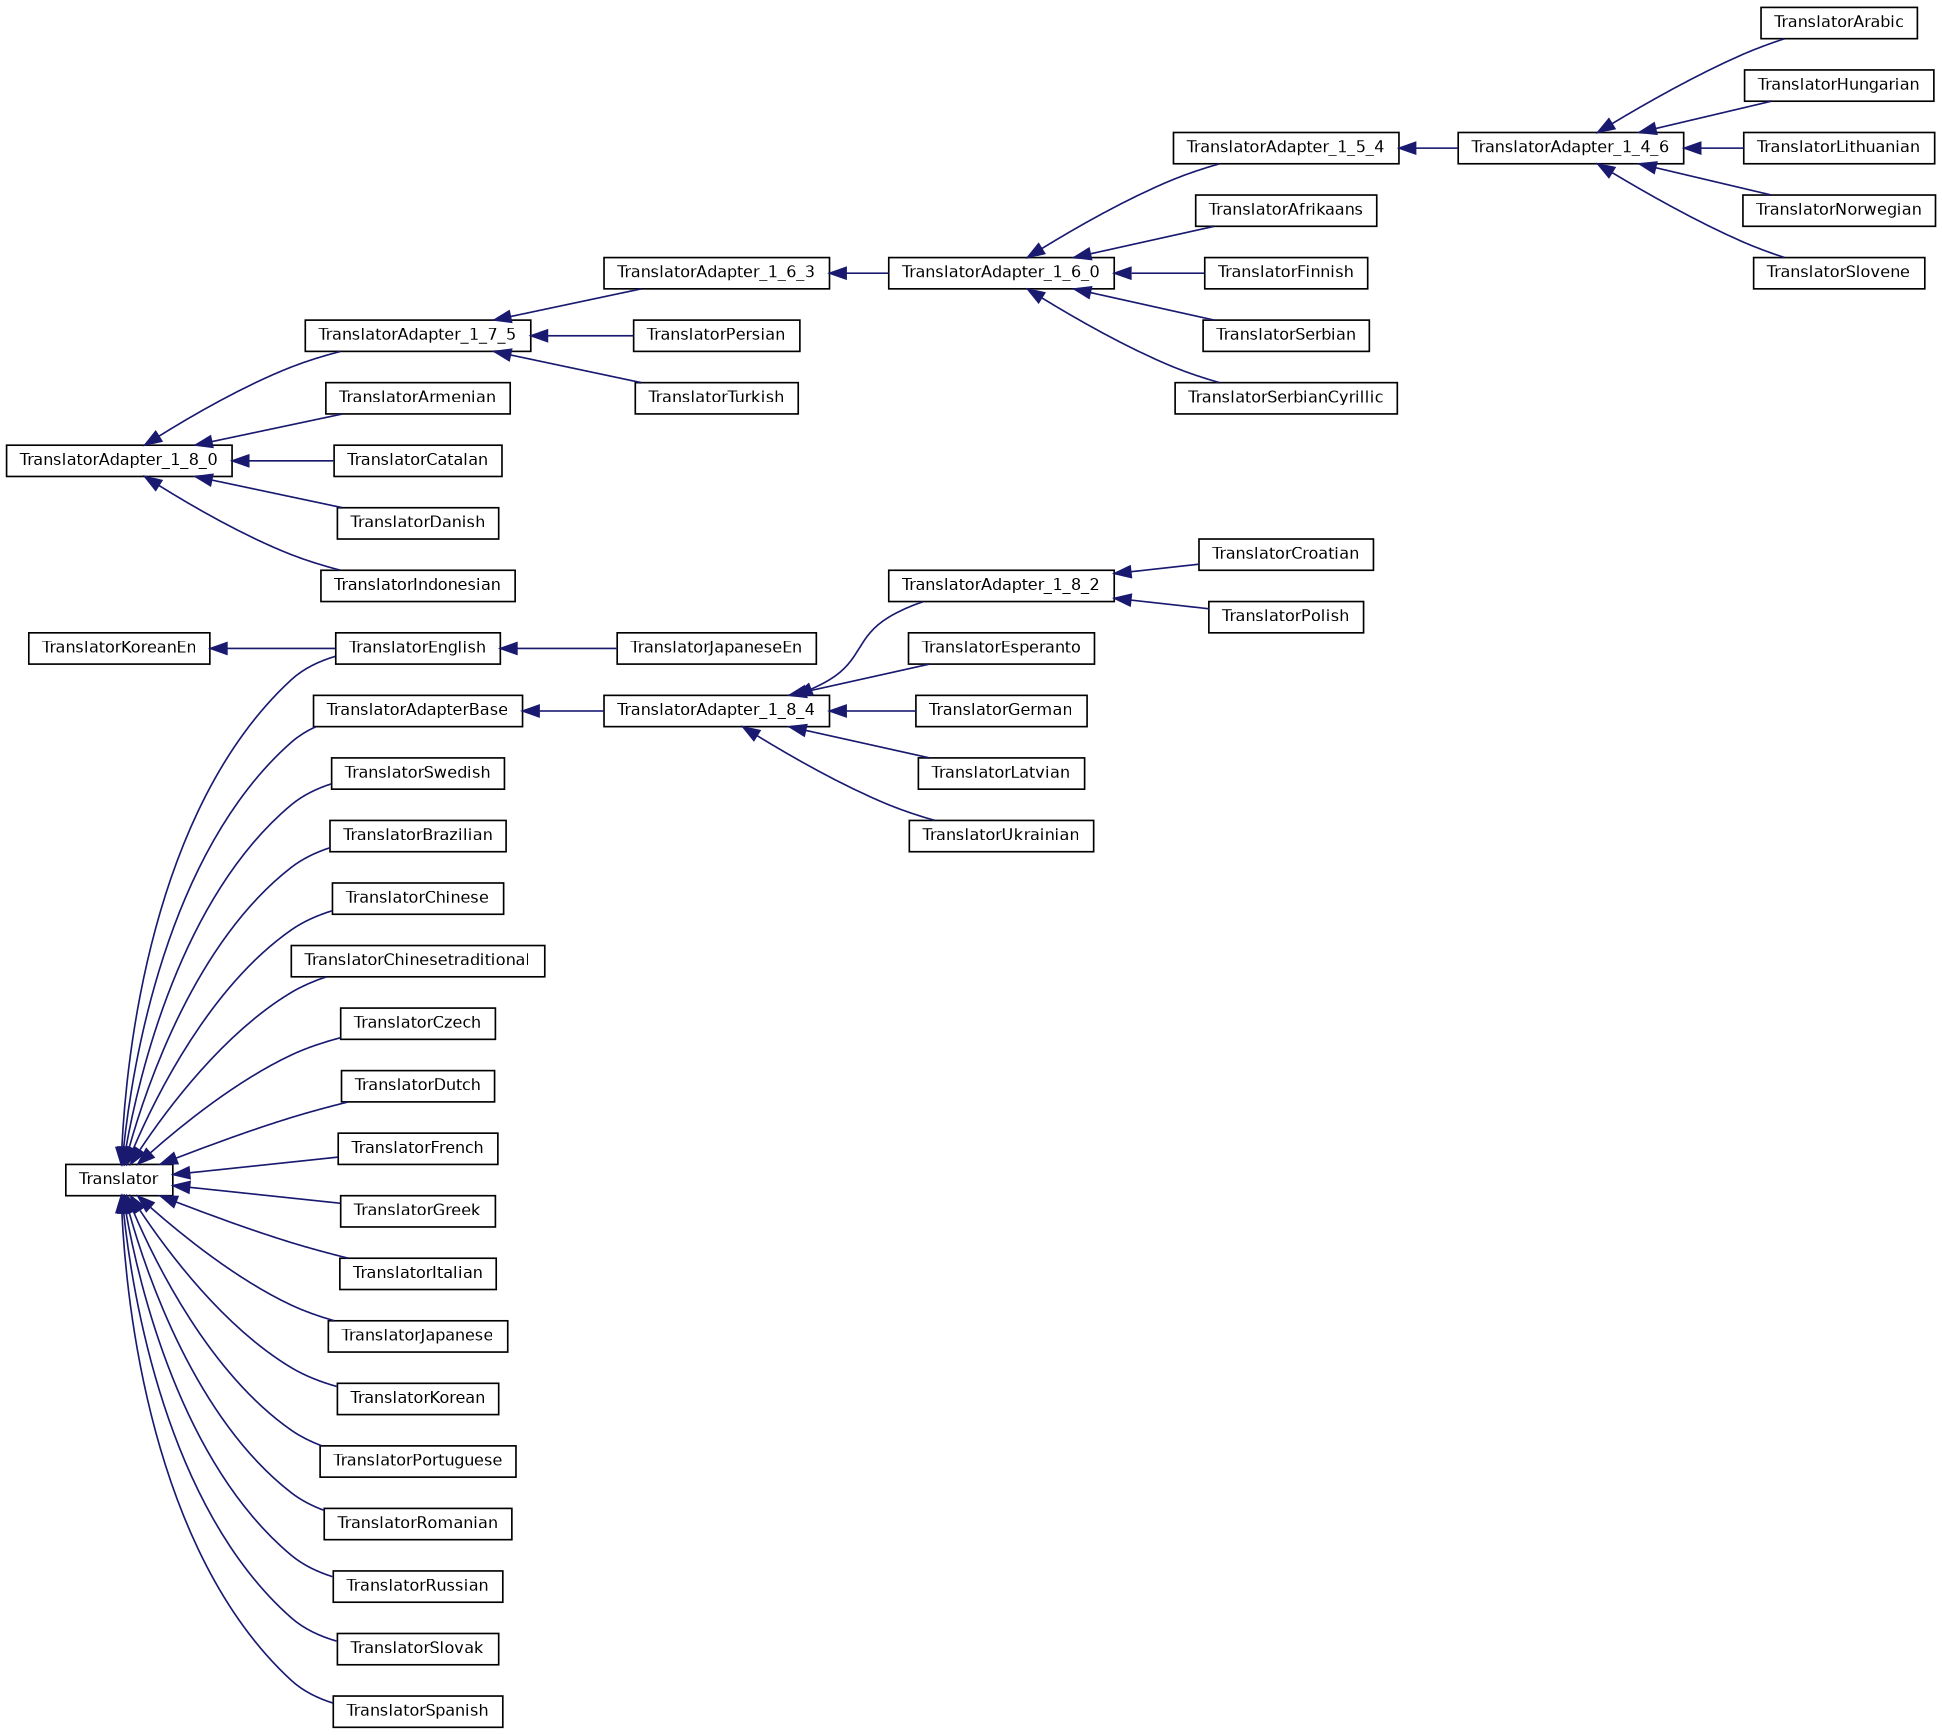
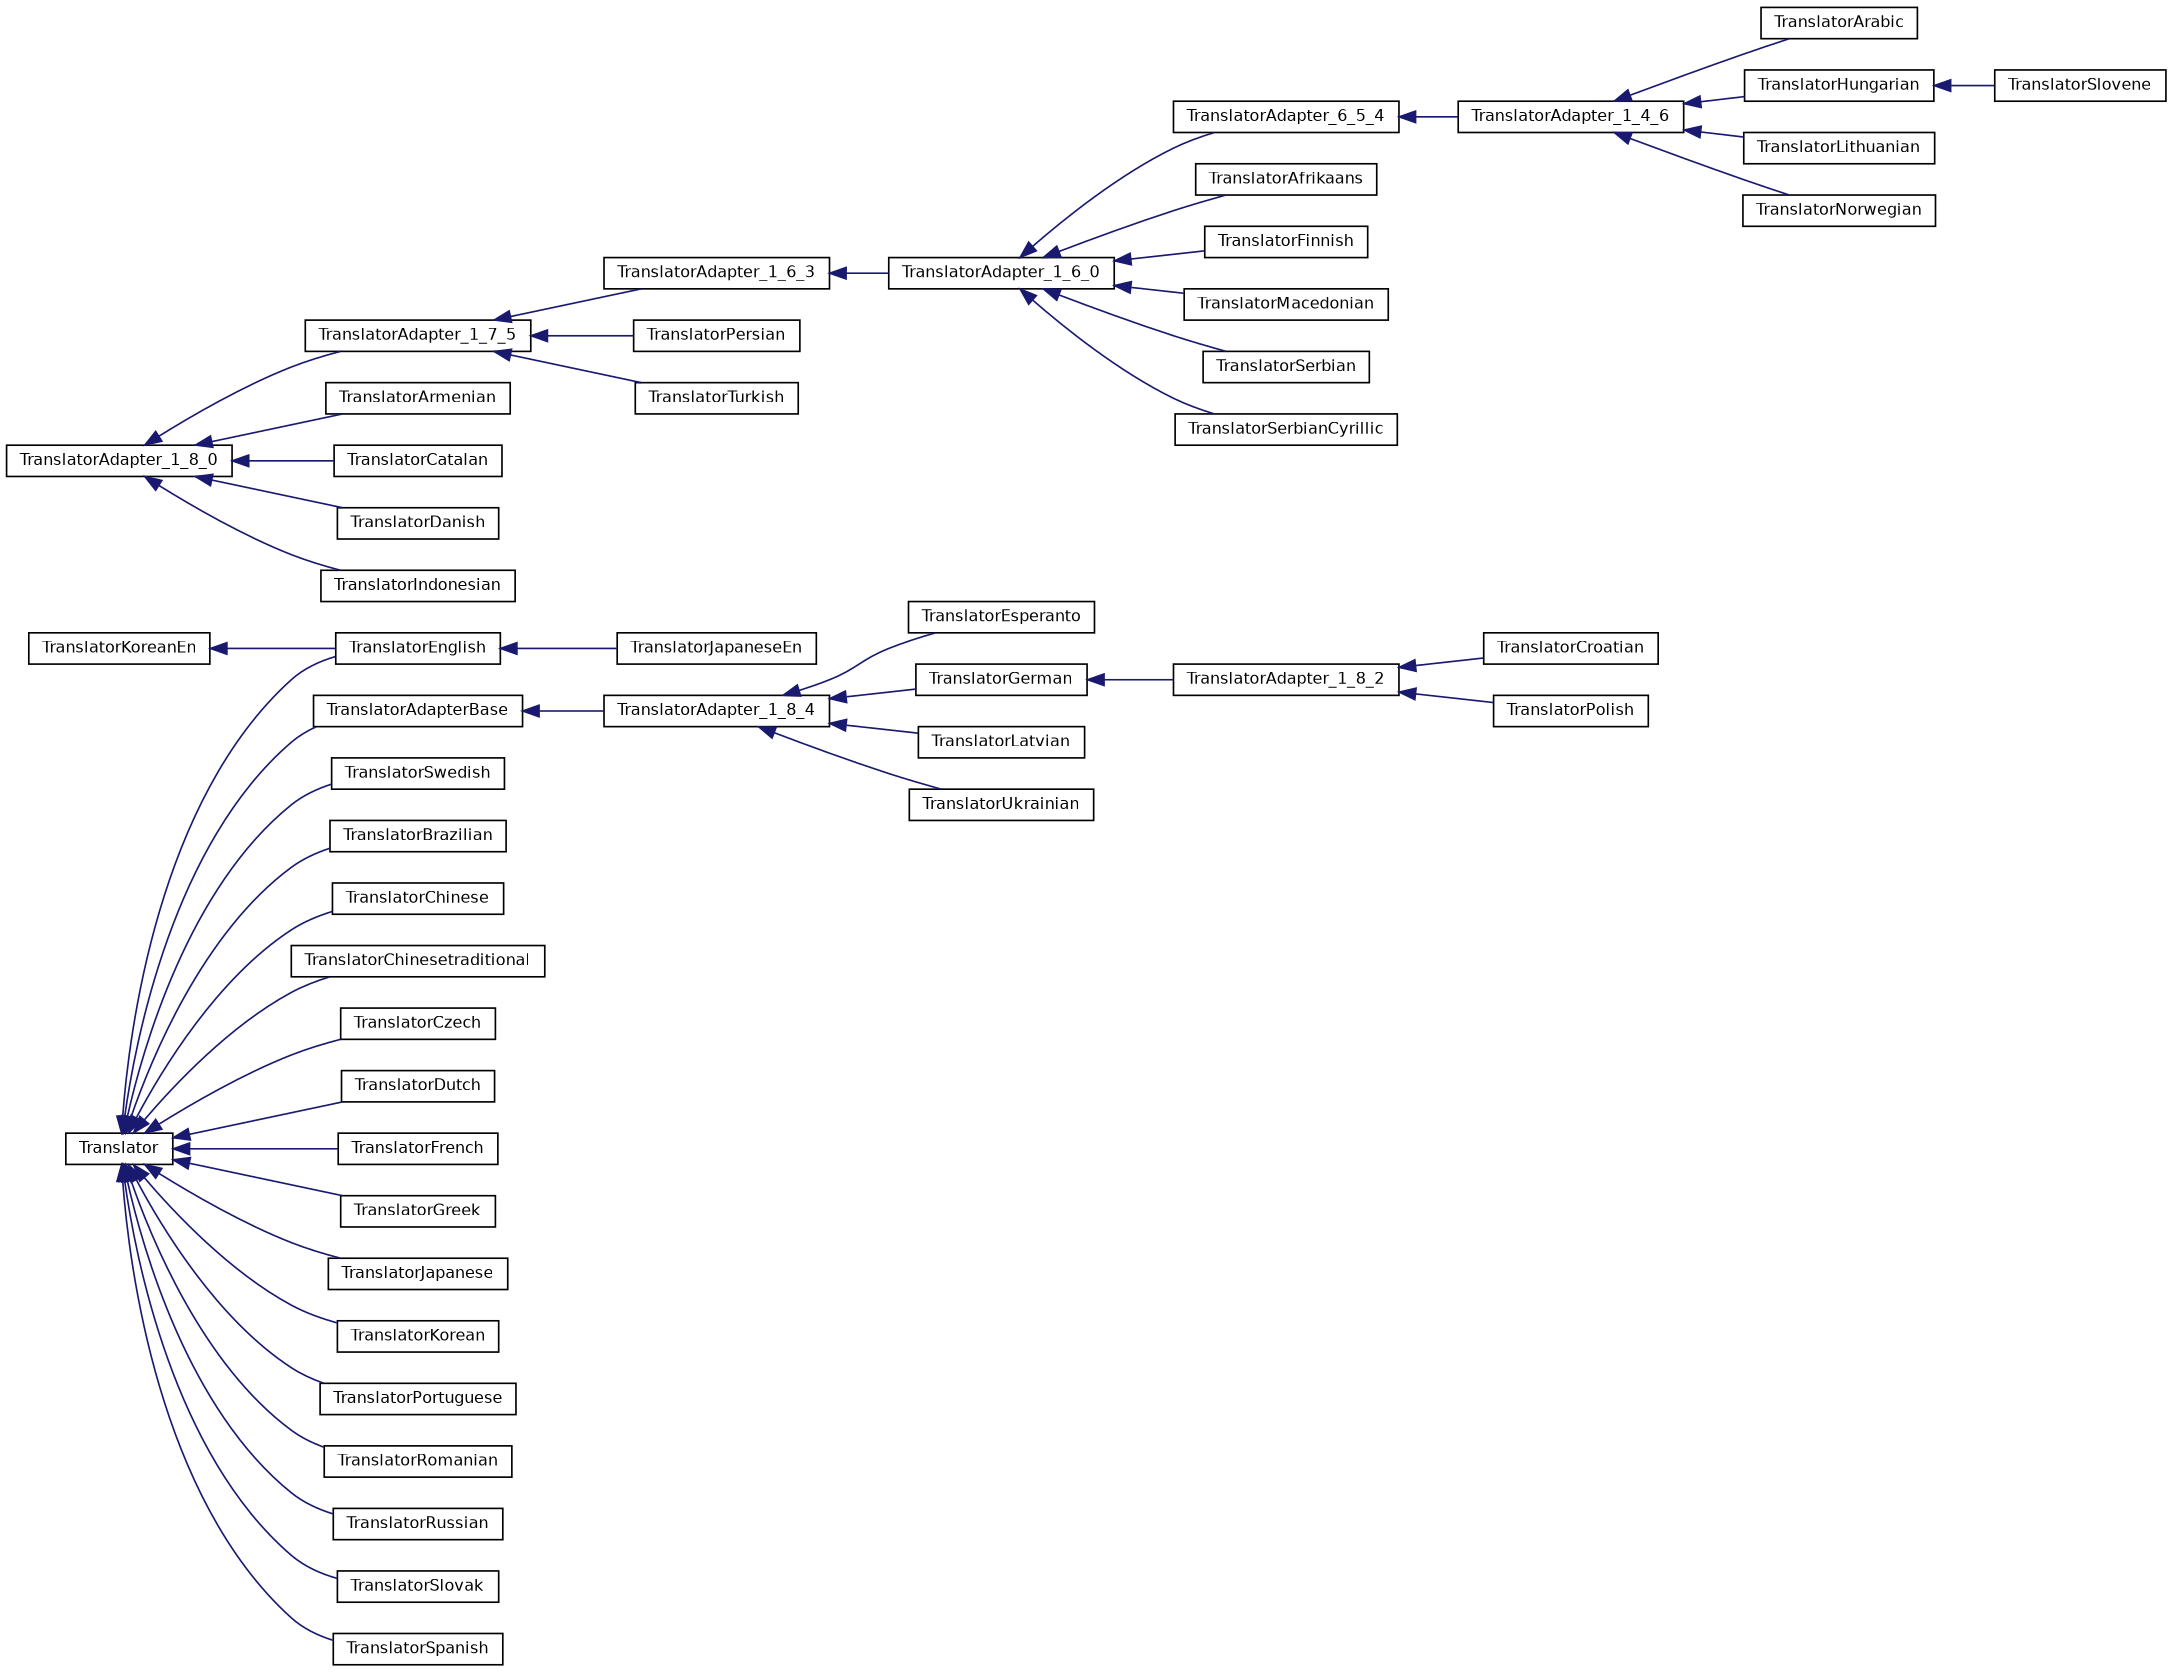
(1286, 148) -> (1286, 117)
(1696, 220) -> (1973, 86)
none -> (1286, 304)
(864, 641) -> (1139, 680)
(418, 1274) -> none
